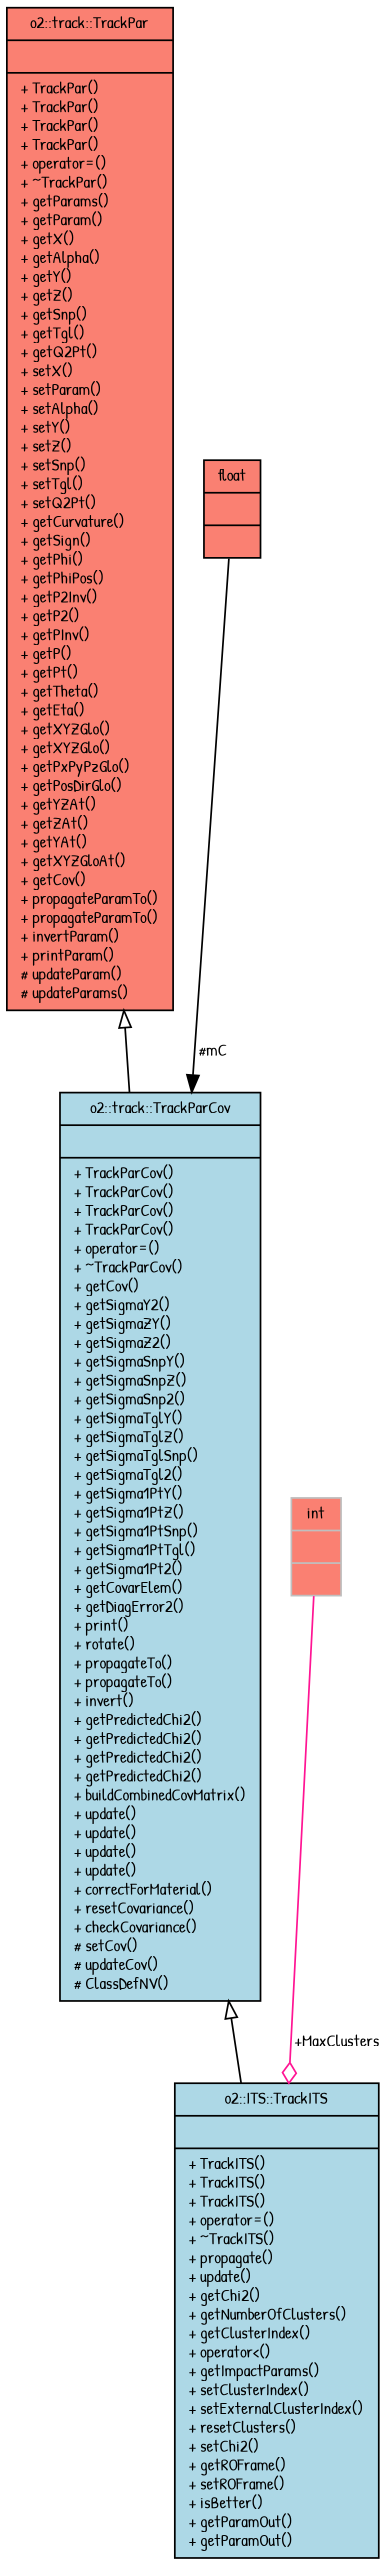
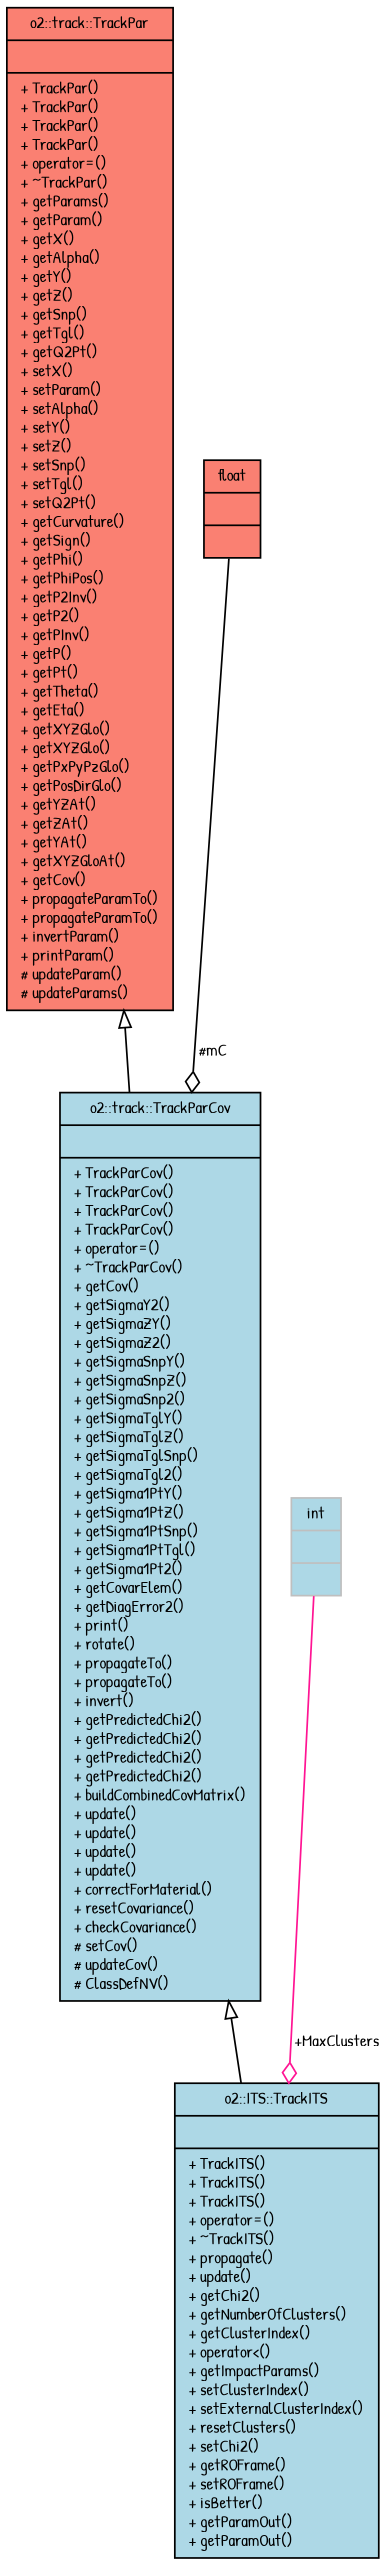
(211, 817) -> (211, 815)
(316, 1547) -> (316, 1547)
